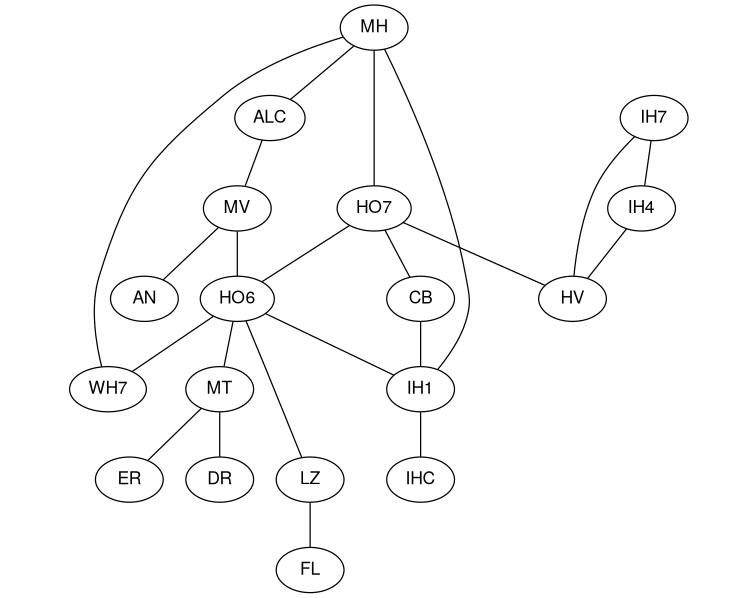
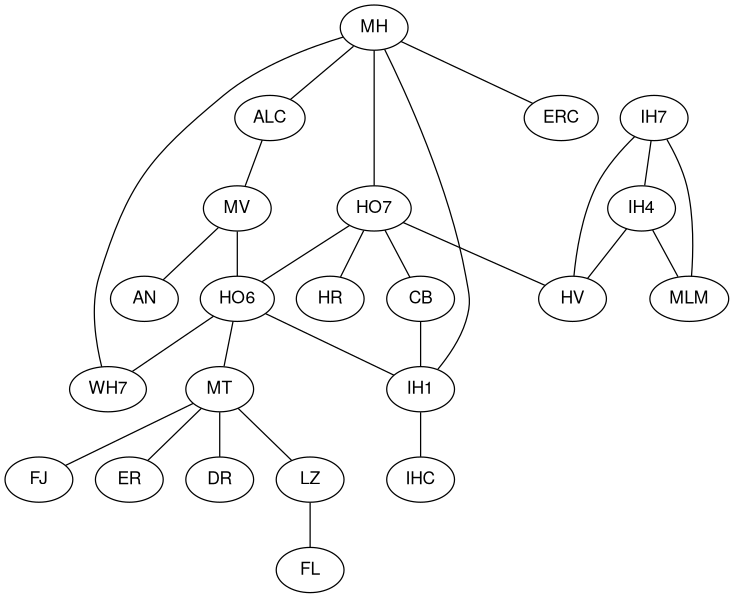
none -> (561, 118)
none -> (330, 299)
none -> (689, 299)
(274, 389) -> (265, 434)
none -> (39, 480)
